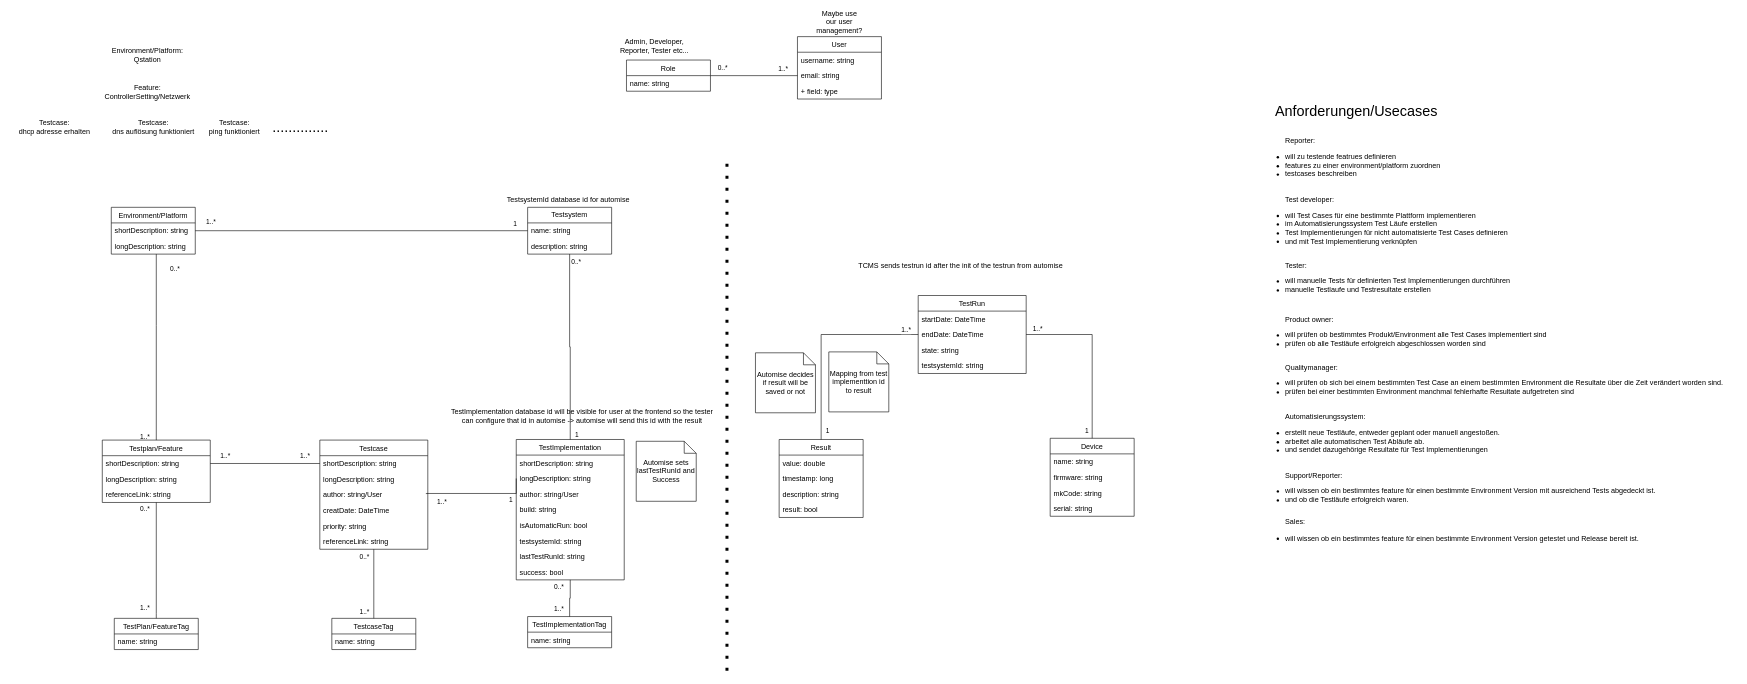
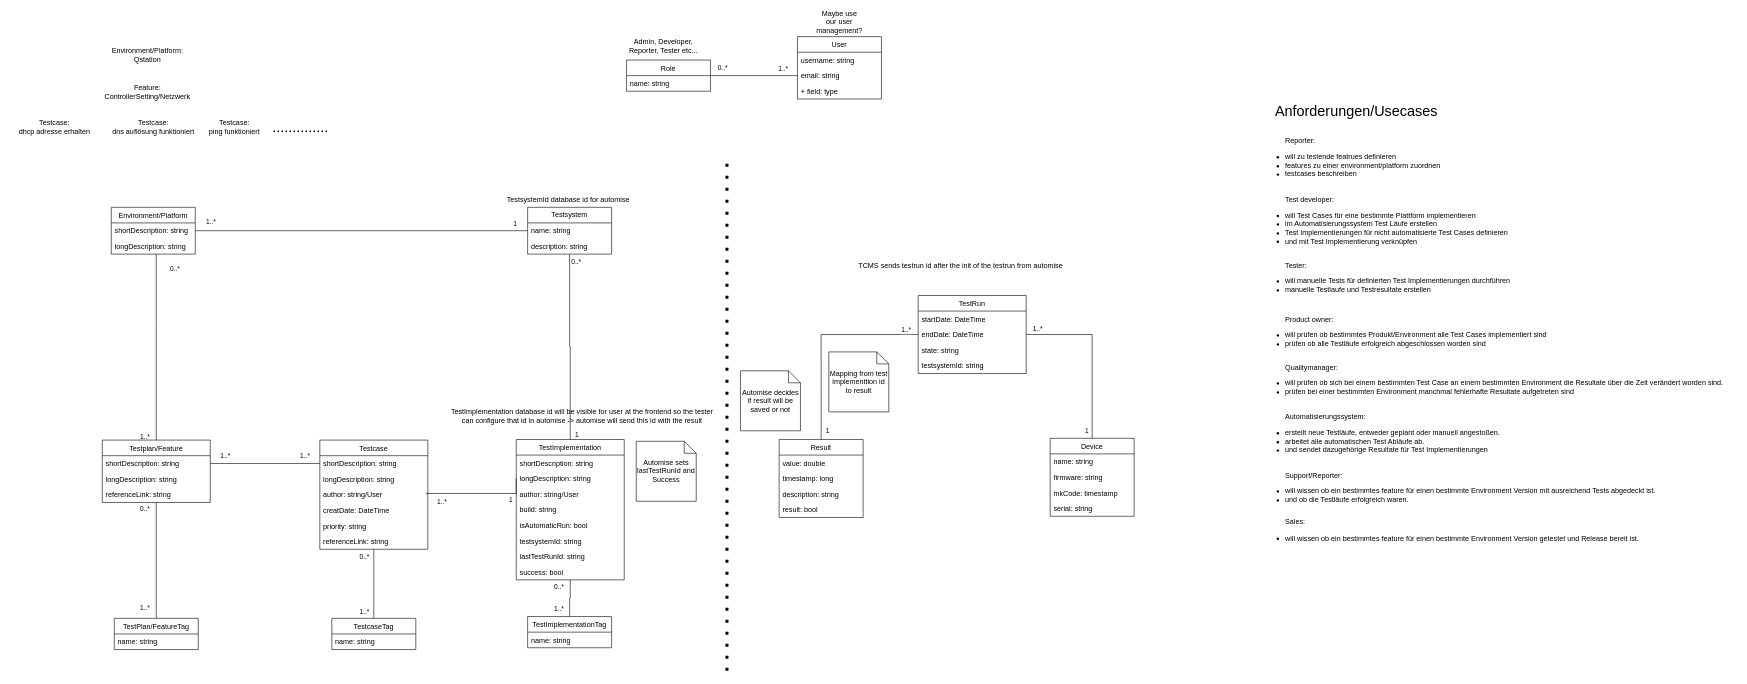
(655, 46) -> (664, 46)
(786, 383) -> (771, 401)
(1079, 493) -> (1085, 493)
